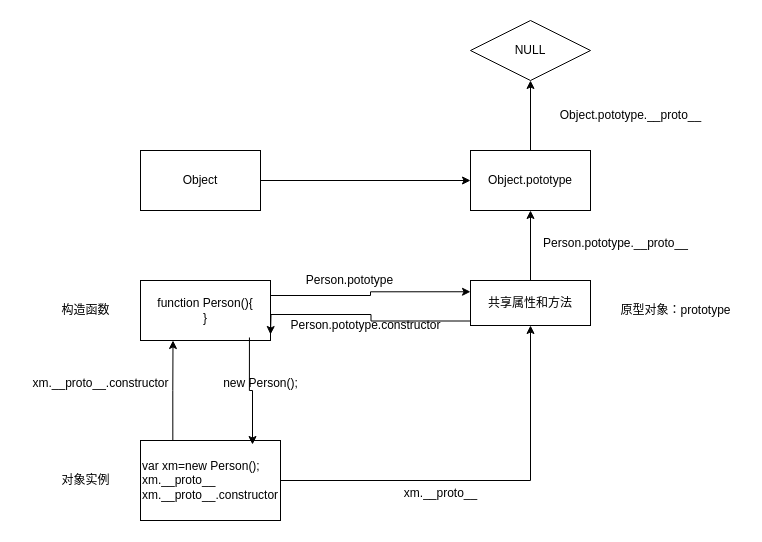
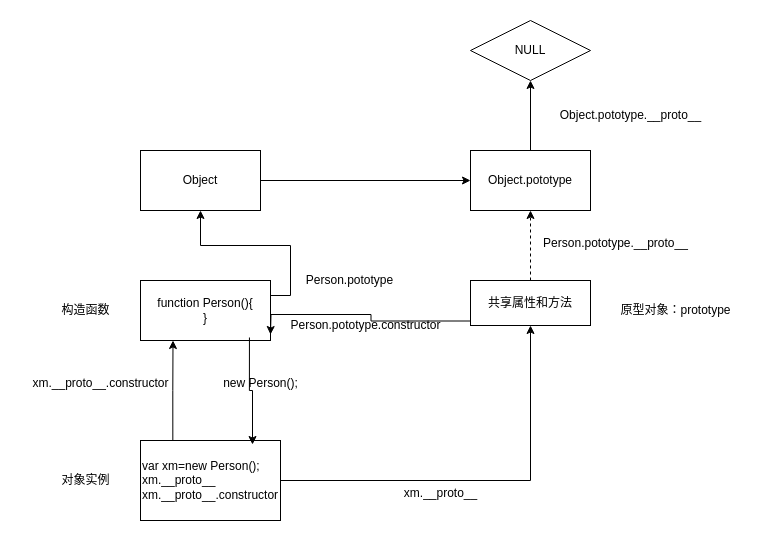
(531, 249) -> (531, 249)
(374, 292) -> (259, 246)
